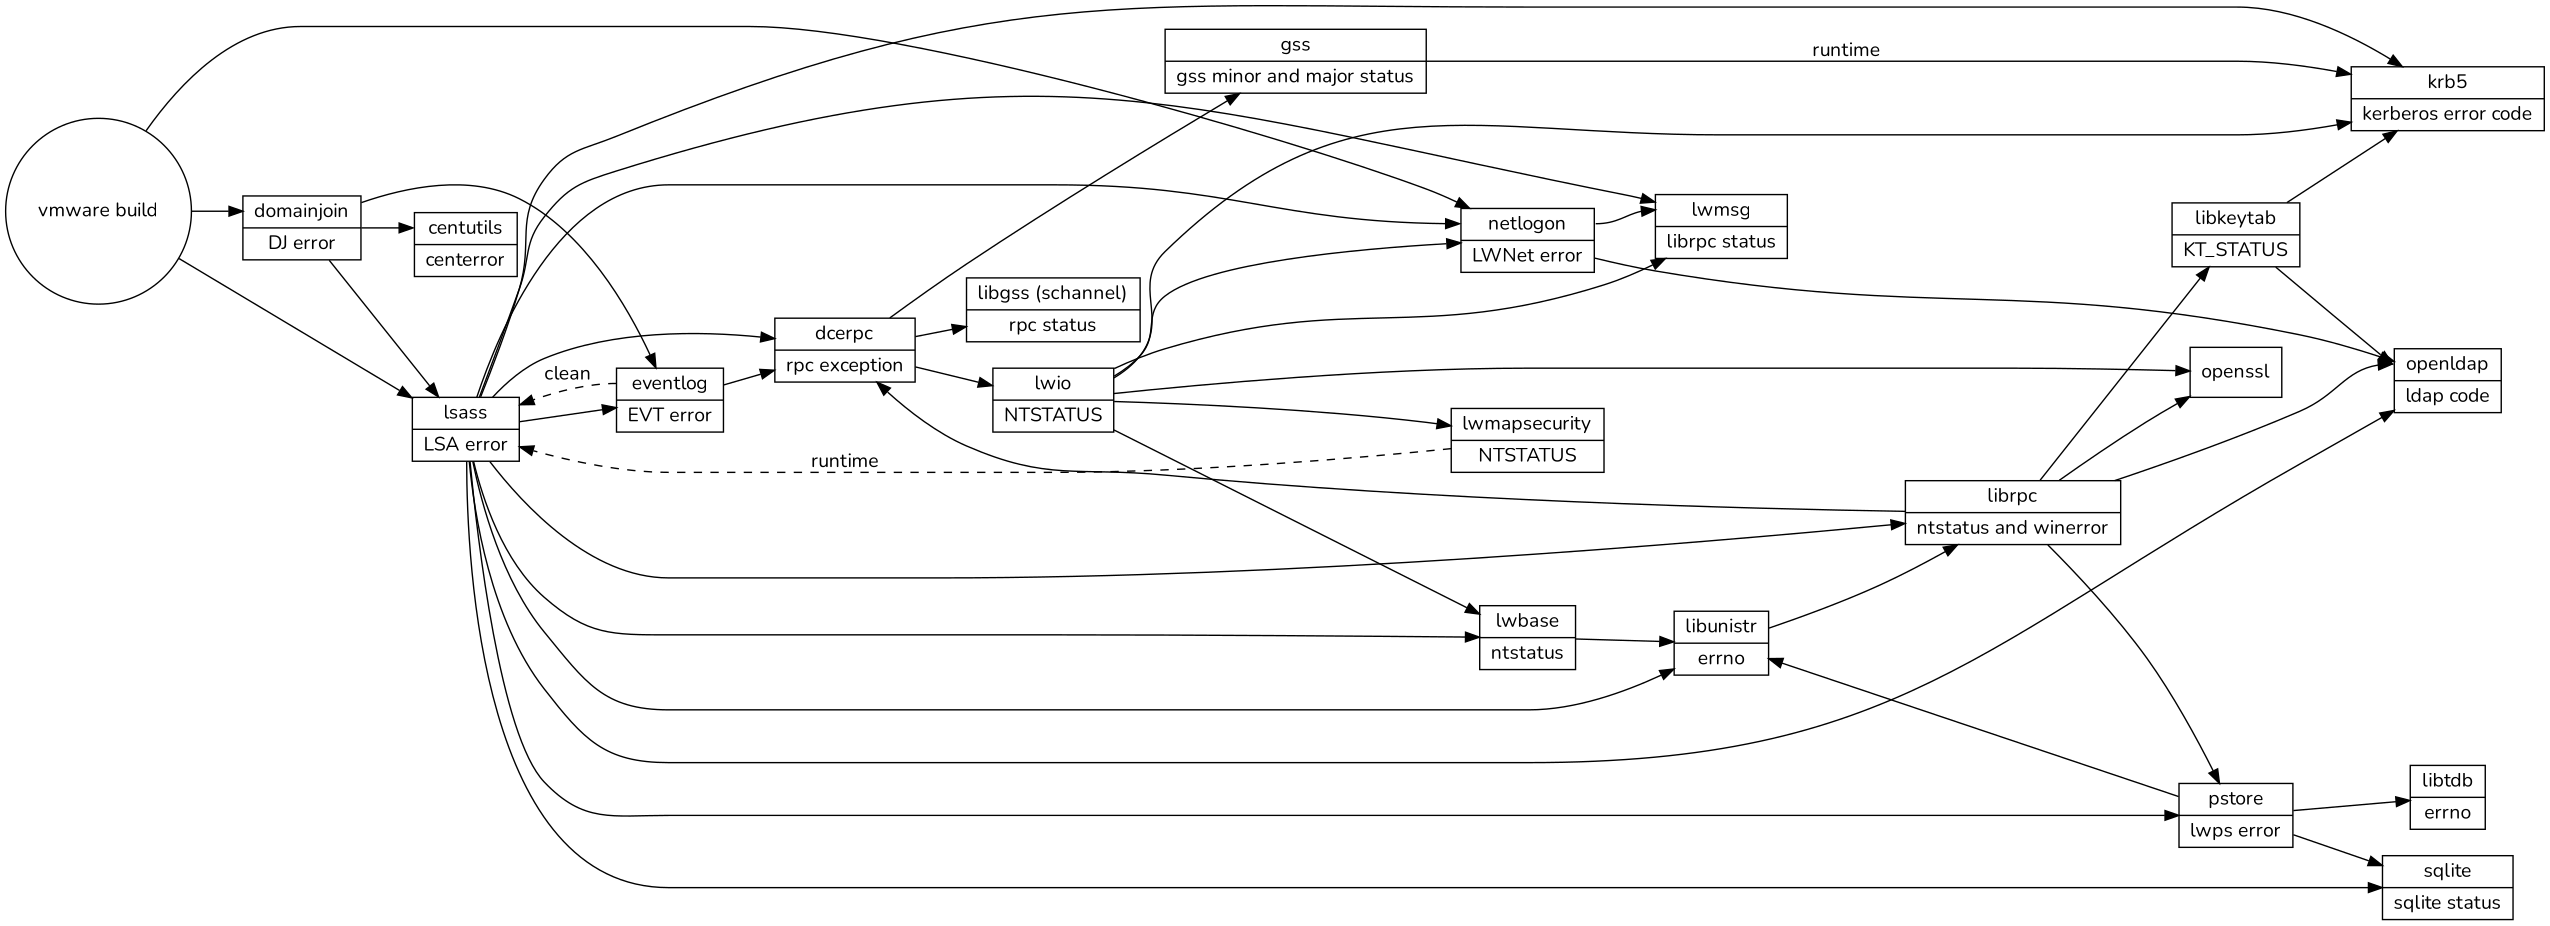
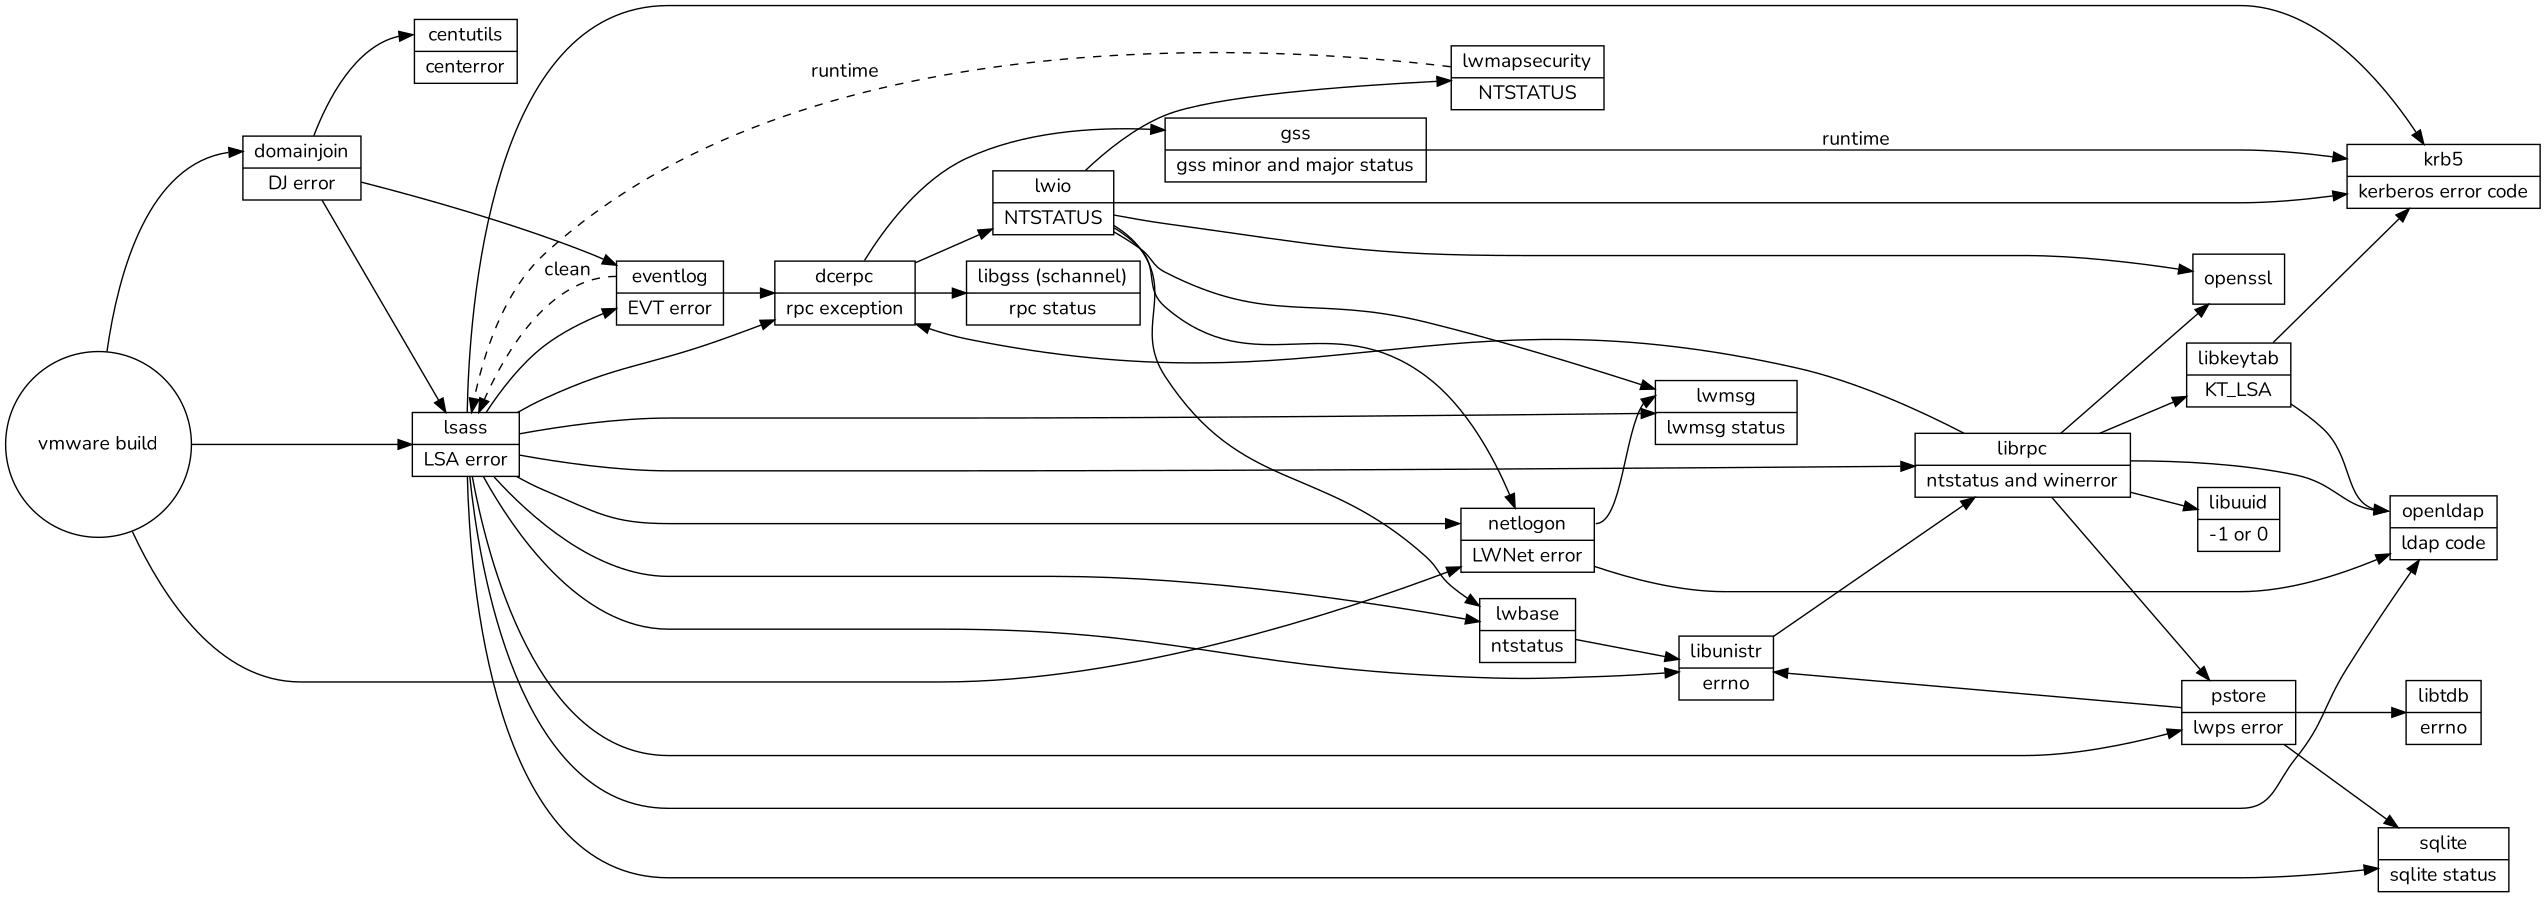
(1721, 242) -> (1726, 428)
(2236, 250) -> (2239, 390)
none -> (2239, 519)
